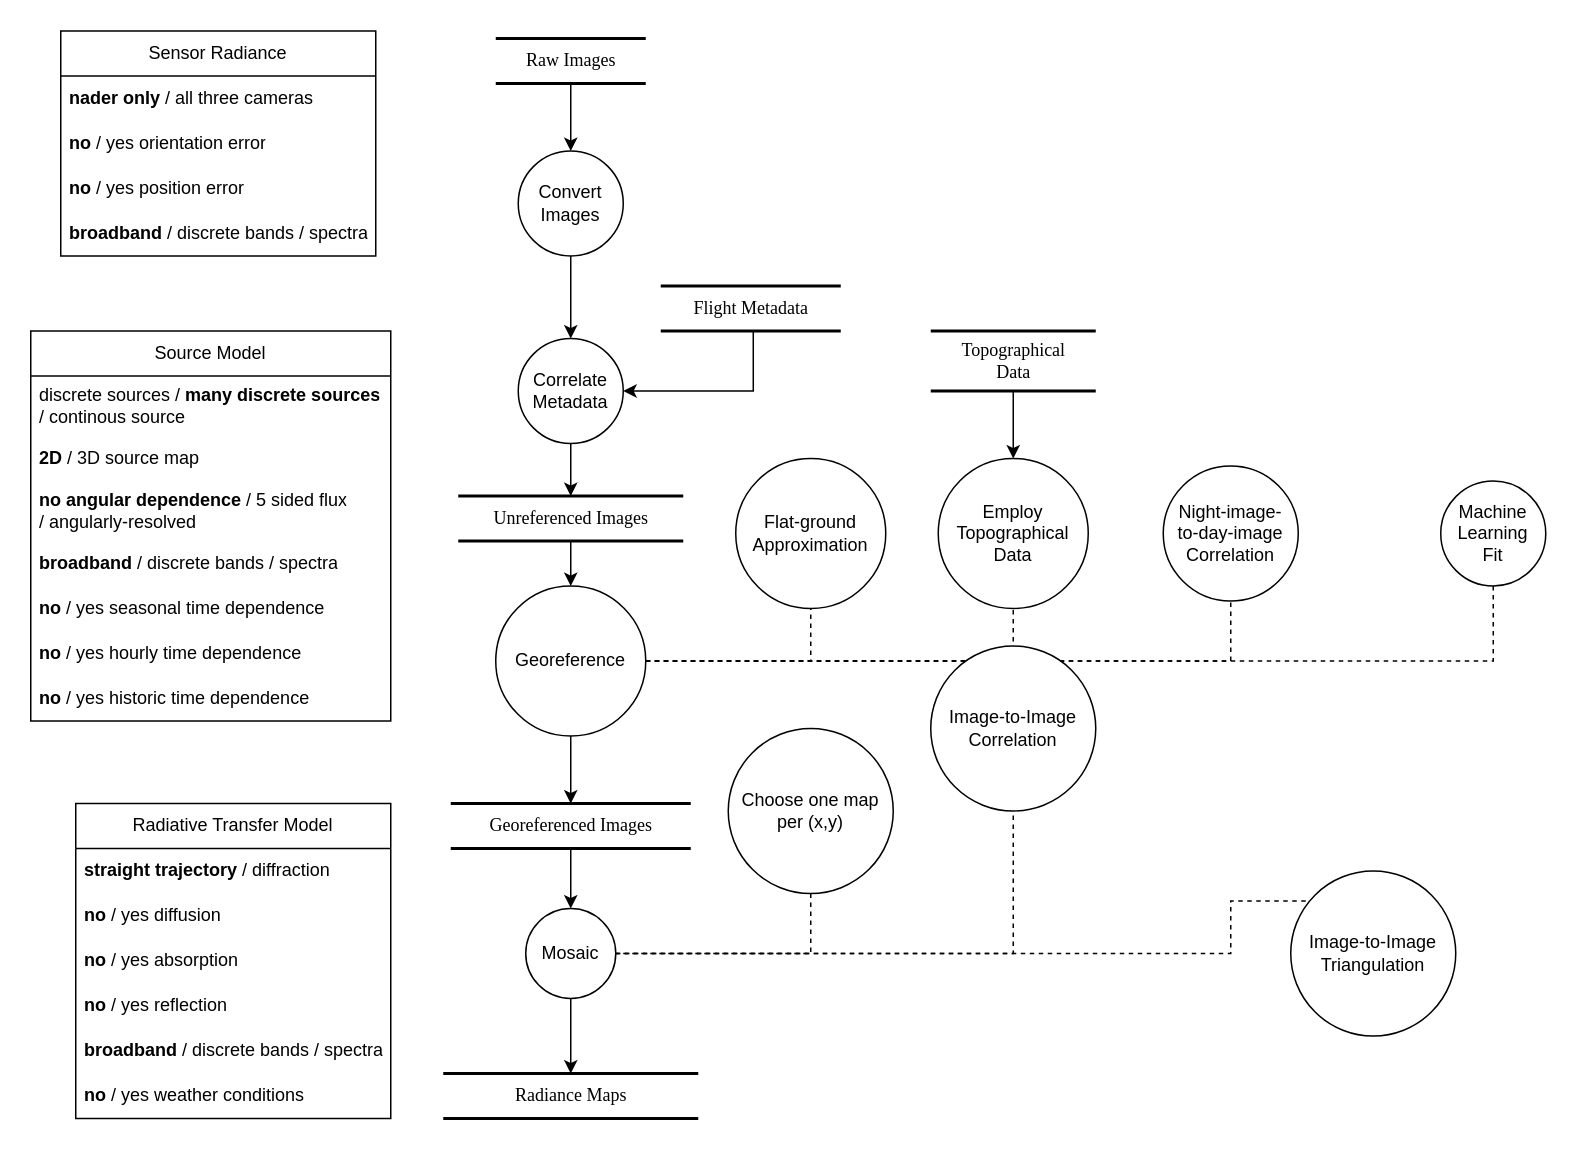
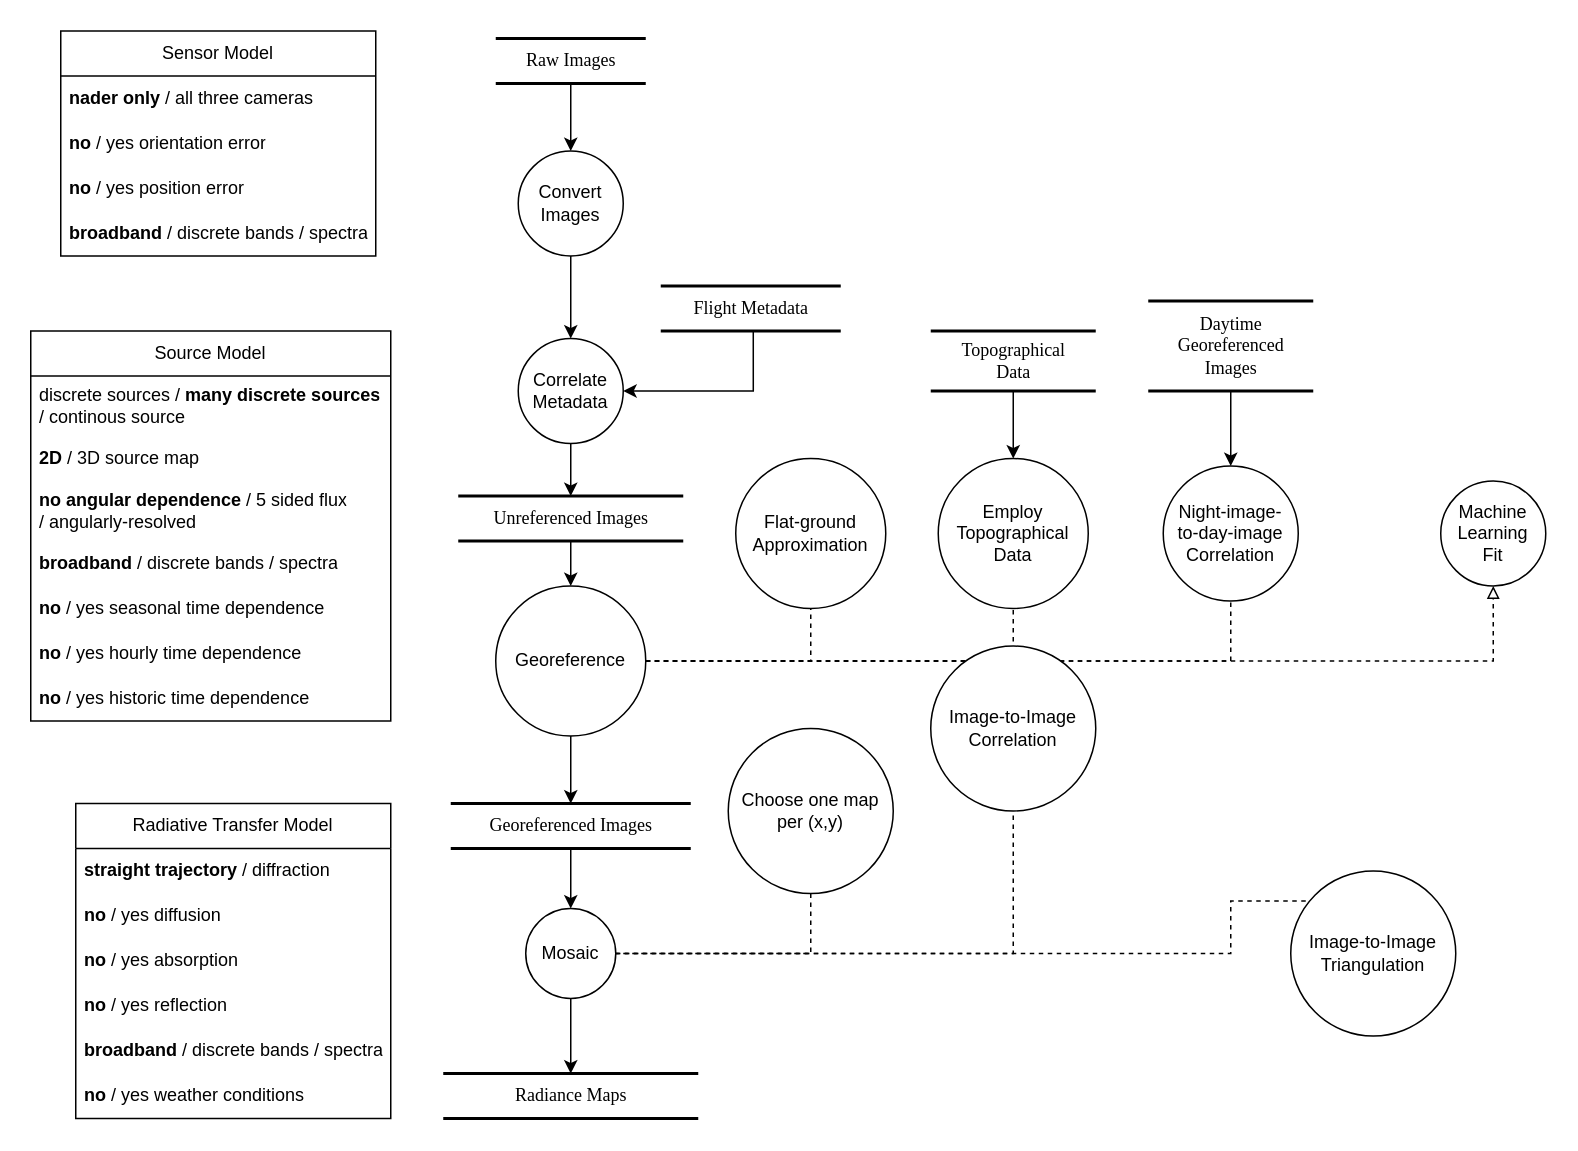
(218, 53) -> (218, 53)
none -> (1231, 346)
none -> (1231, 424)
(1493, 593) -> (1493, 599)
